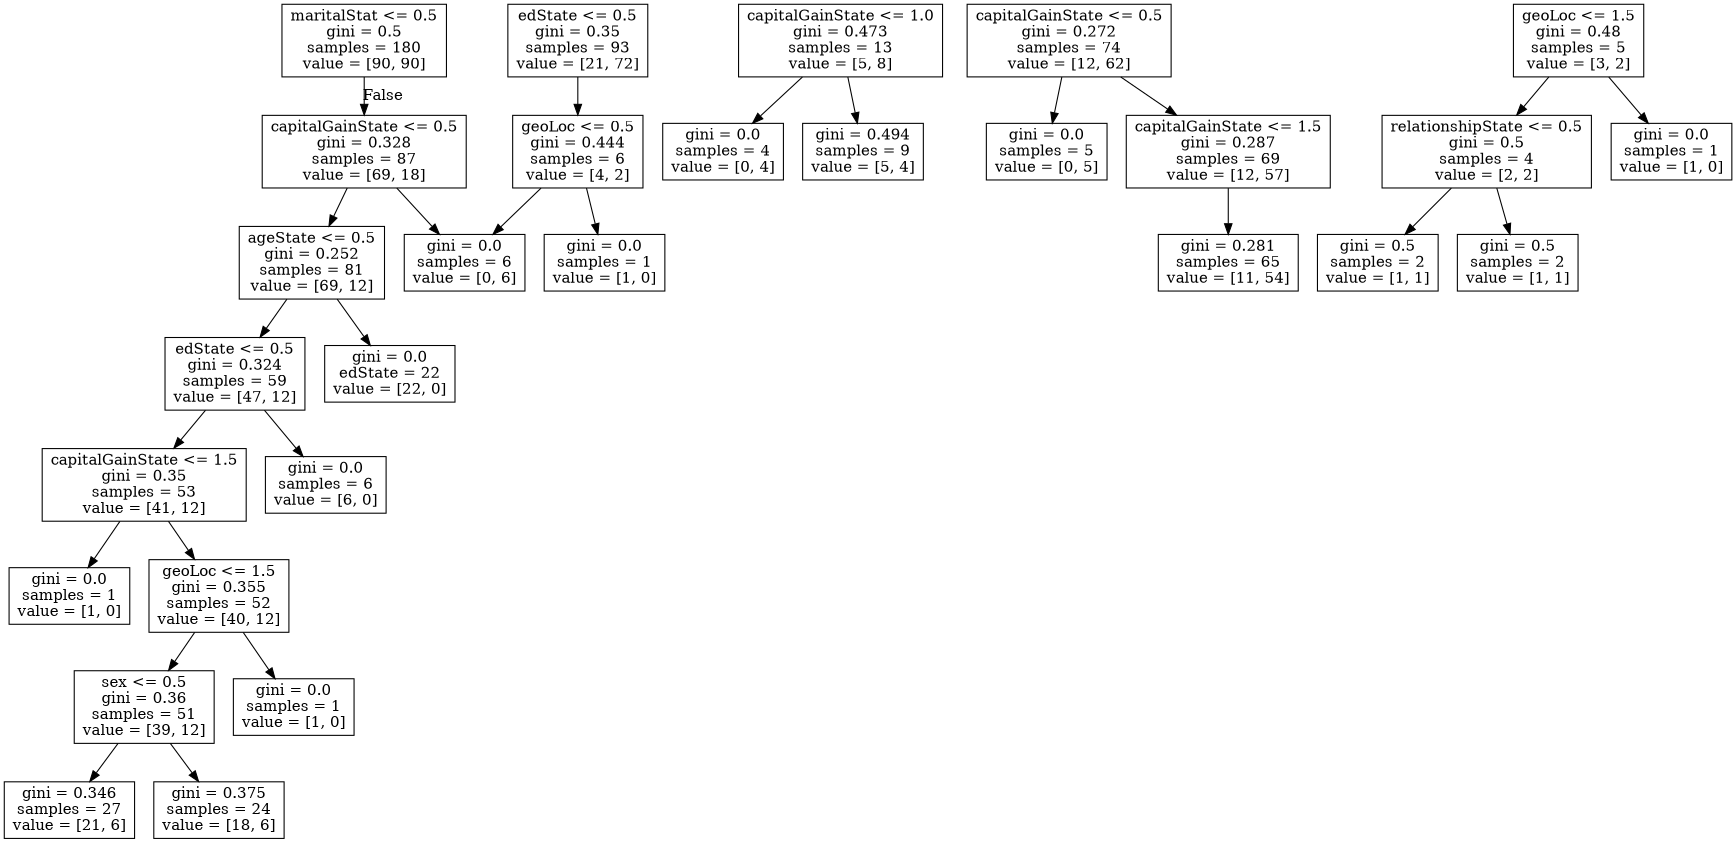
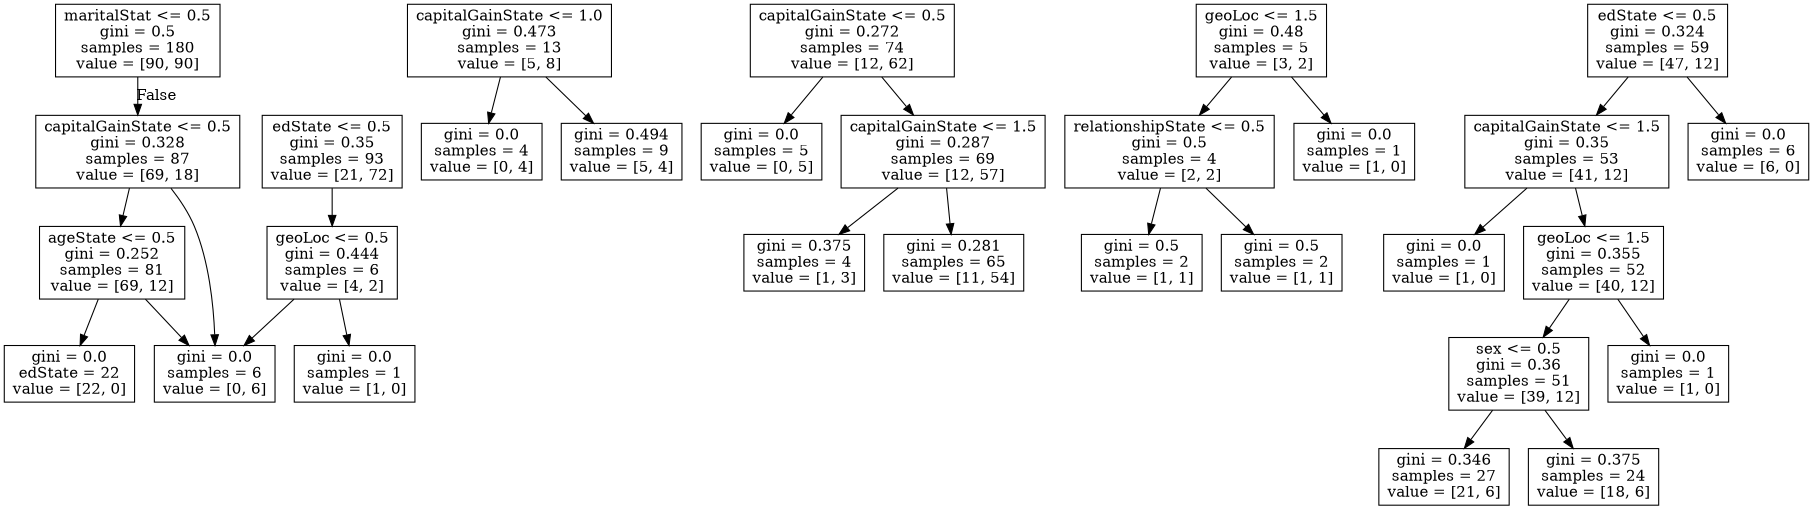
none -> (804, 263)
(277, 314) -> (164, 318)
